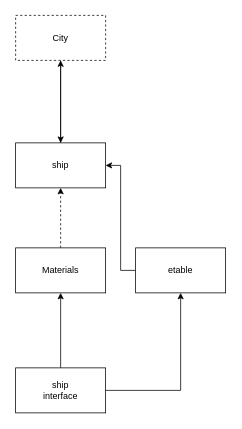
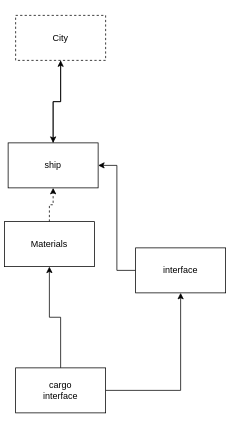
(60, 165) -> (53, 165)
(60, 270) -> (49, 244)
(180, 270) -> (180, 270)
(60, 390) -> (60, 390)
